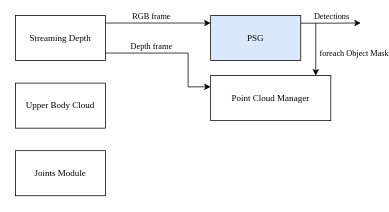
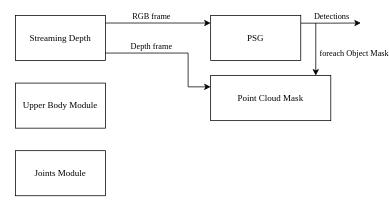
(255, 38) -> (255, 38)
(270, 98) -> (270, 98)
(60, 105) -> (60, 105)
